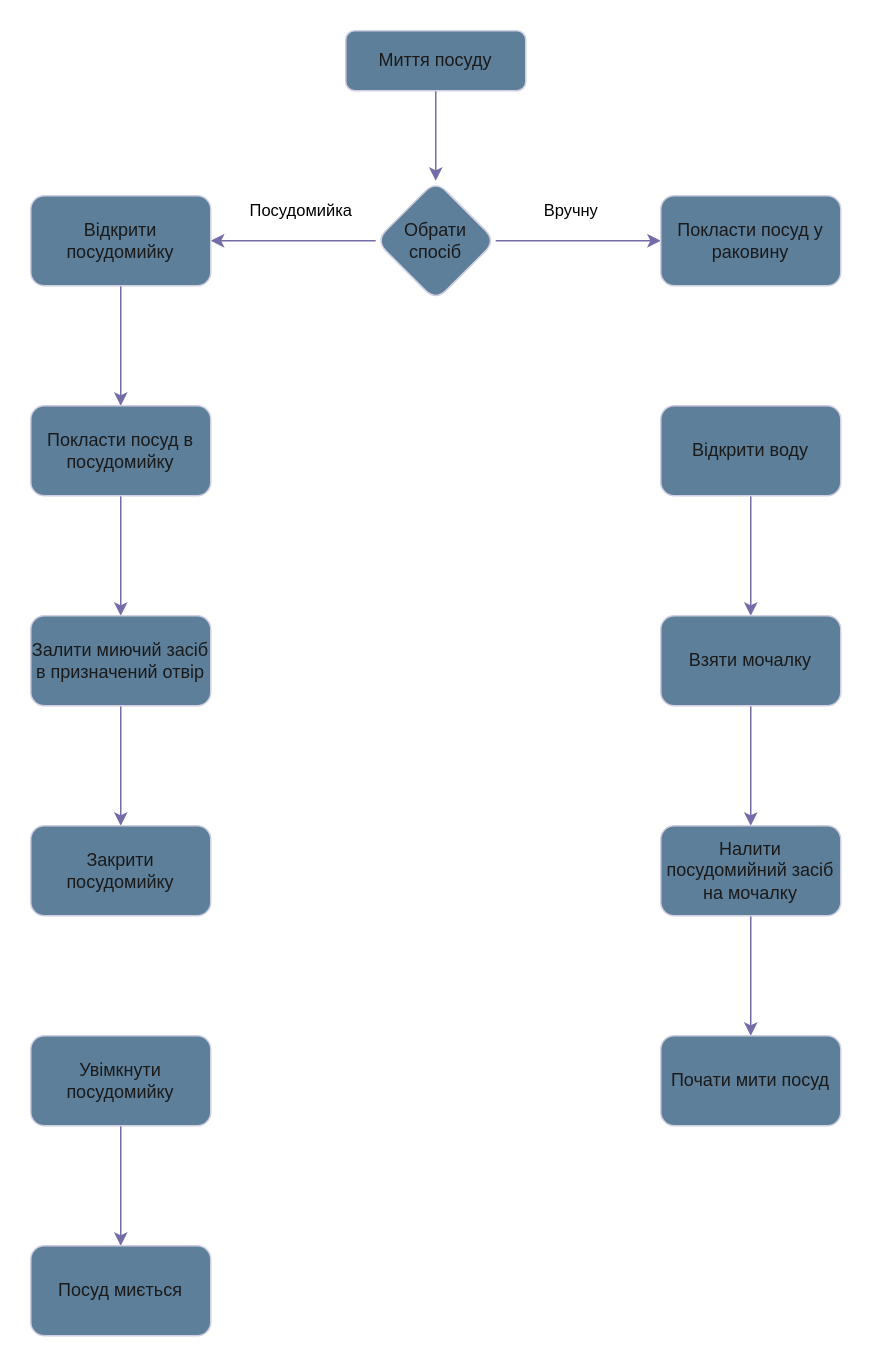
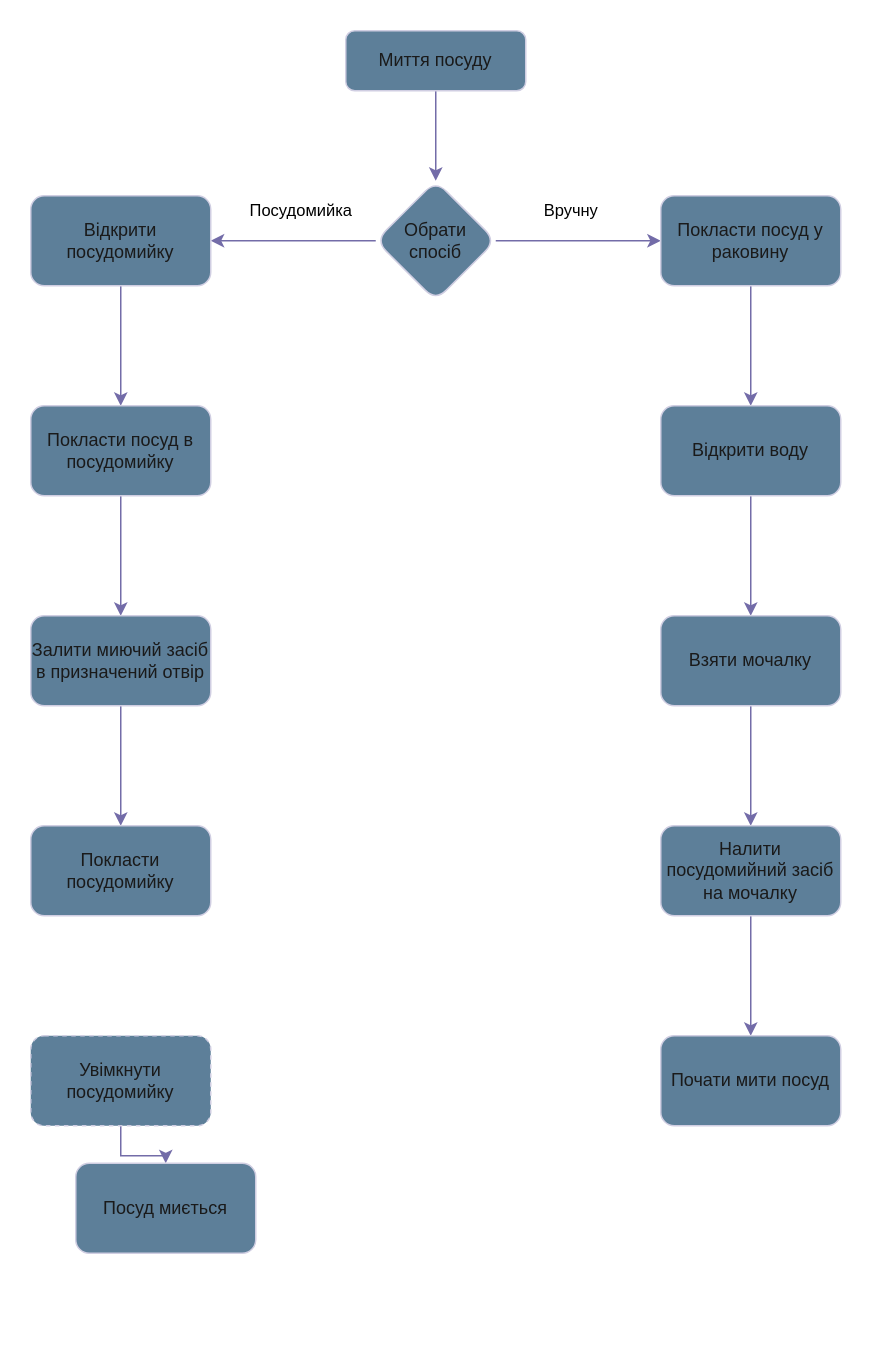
none -> (751, 341)
(121, 871) -> (121, 871)
(121, 1081) -> (121, 1081)
(121, 1291) -> (166, 1208)
